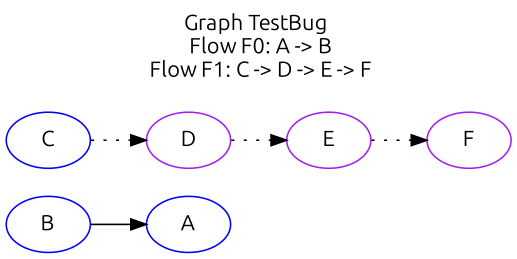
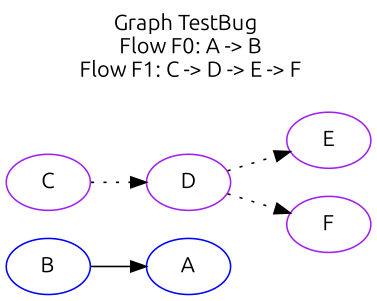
(48, 140) -> (48, 182)
(391, 140) -> (251, 201)
